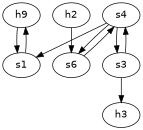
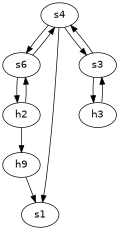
(26, 44) -> (21, 137)
none -> (17, 87)
none -> (102, 94)
